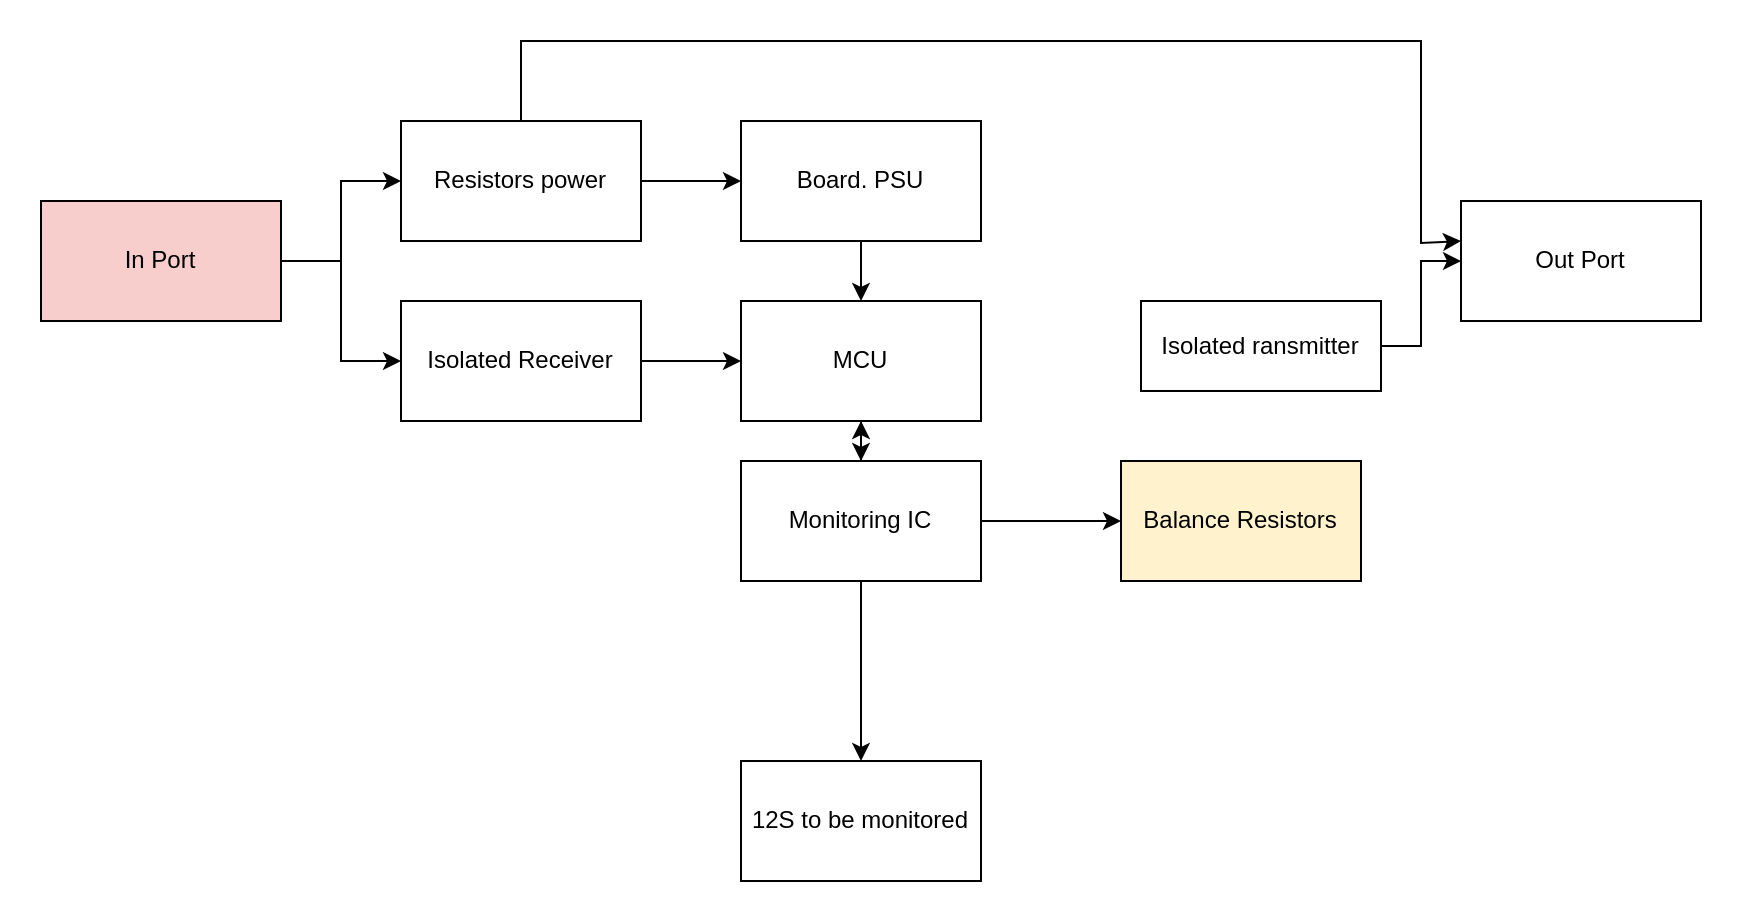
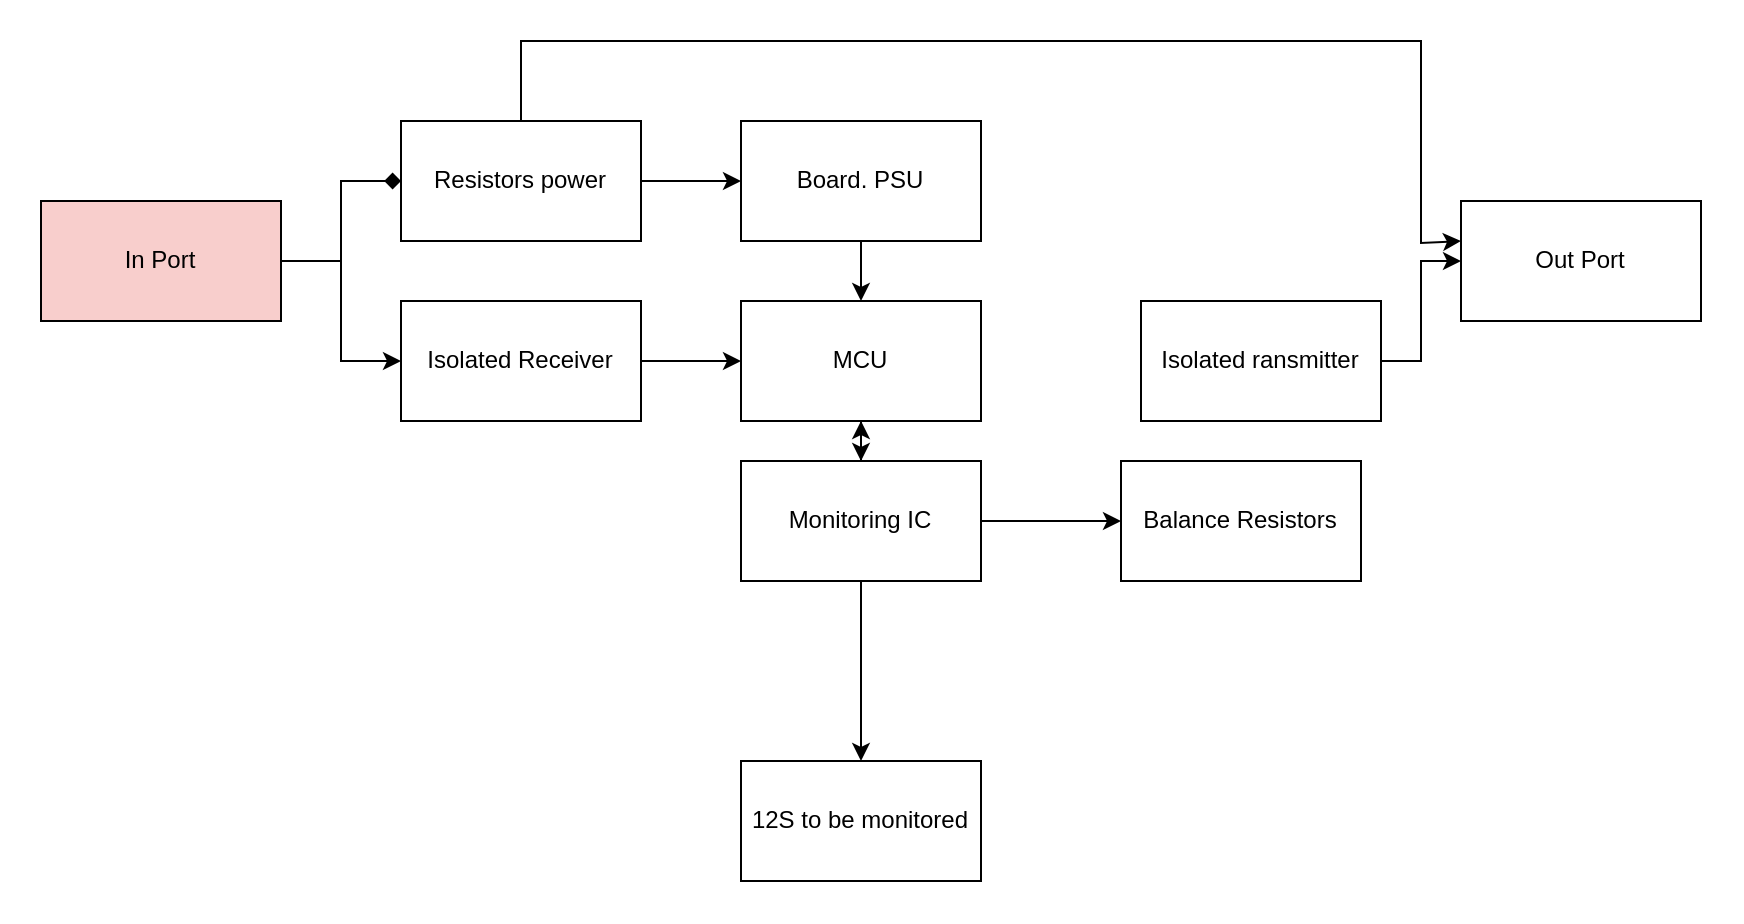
(385, 181) -> (384, 181)
(1261, 346) -> (1261, 361)
(1241, 521) -> (1241, 521)
